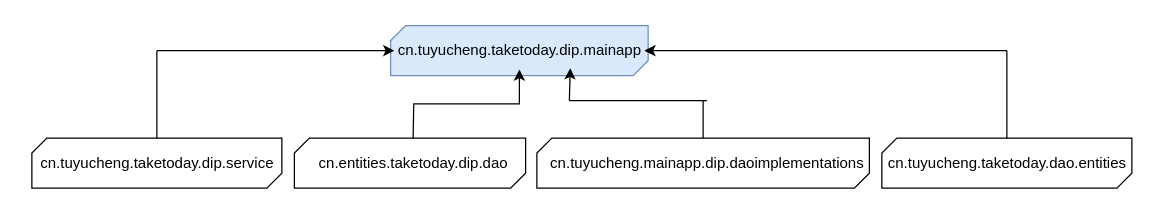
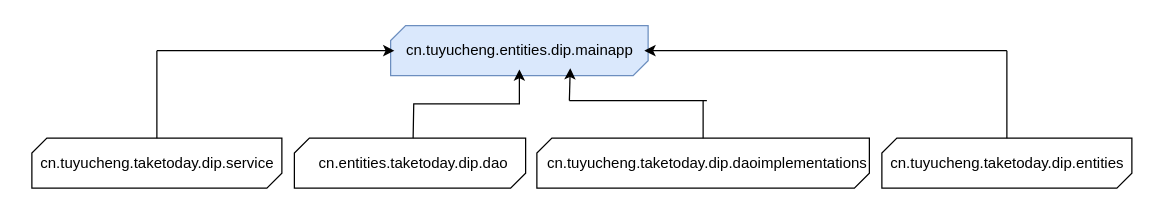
(520, 51) -> (520, 51)
(708, 163) -> (708, 163)
(1008, 163) -> (1008, 163)
